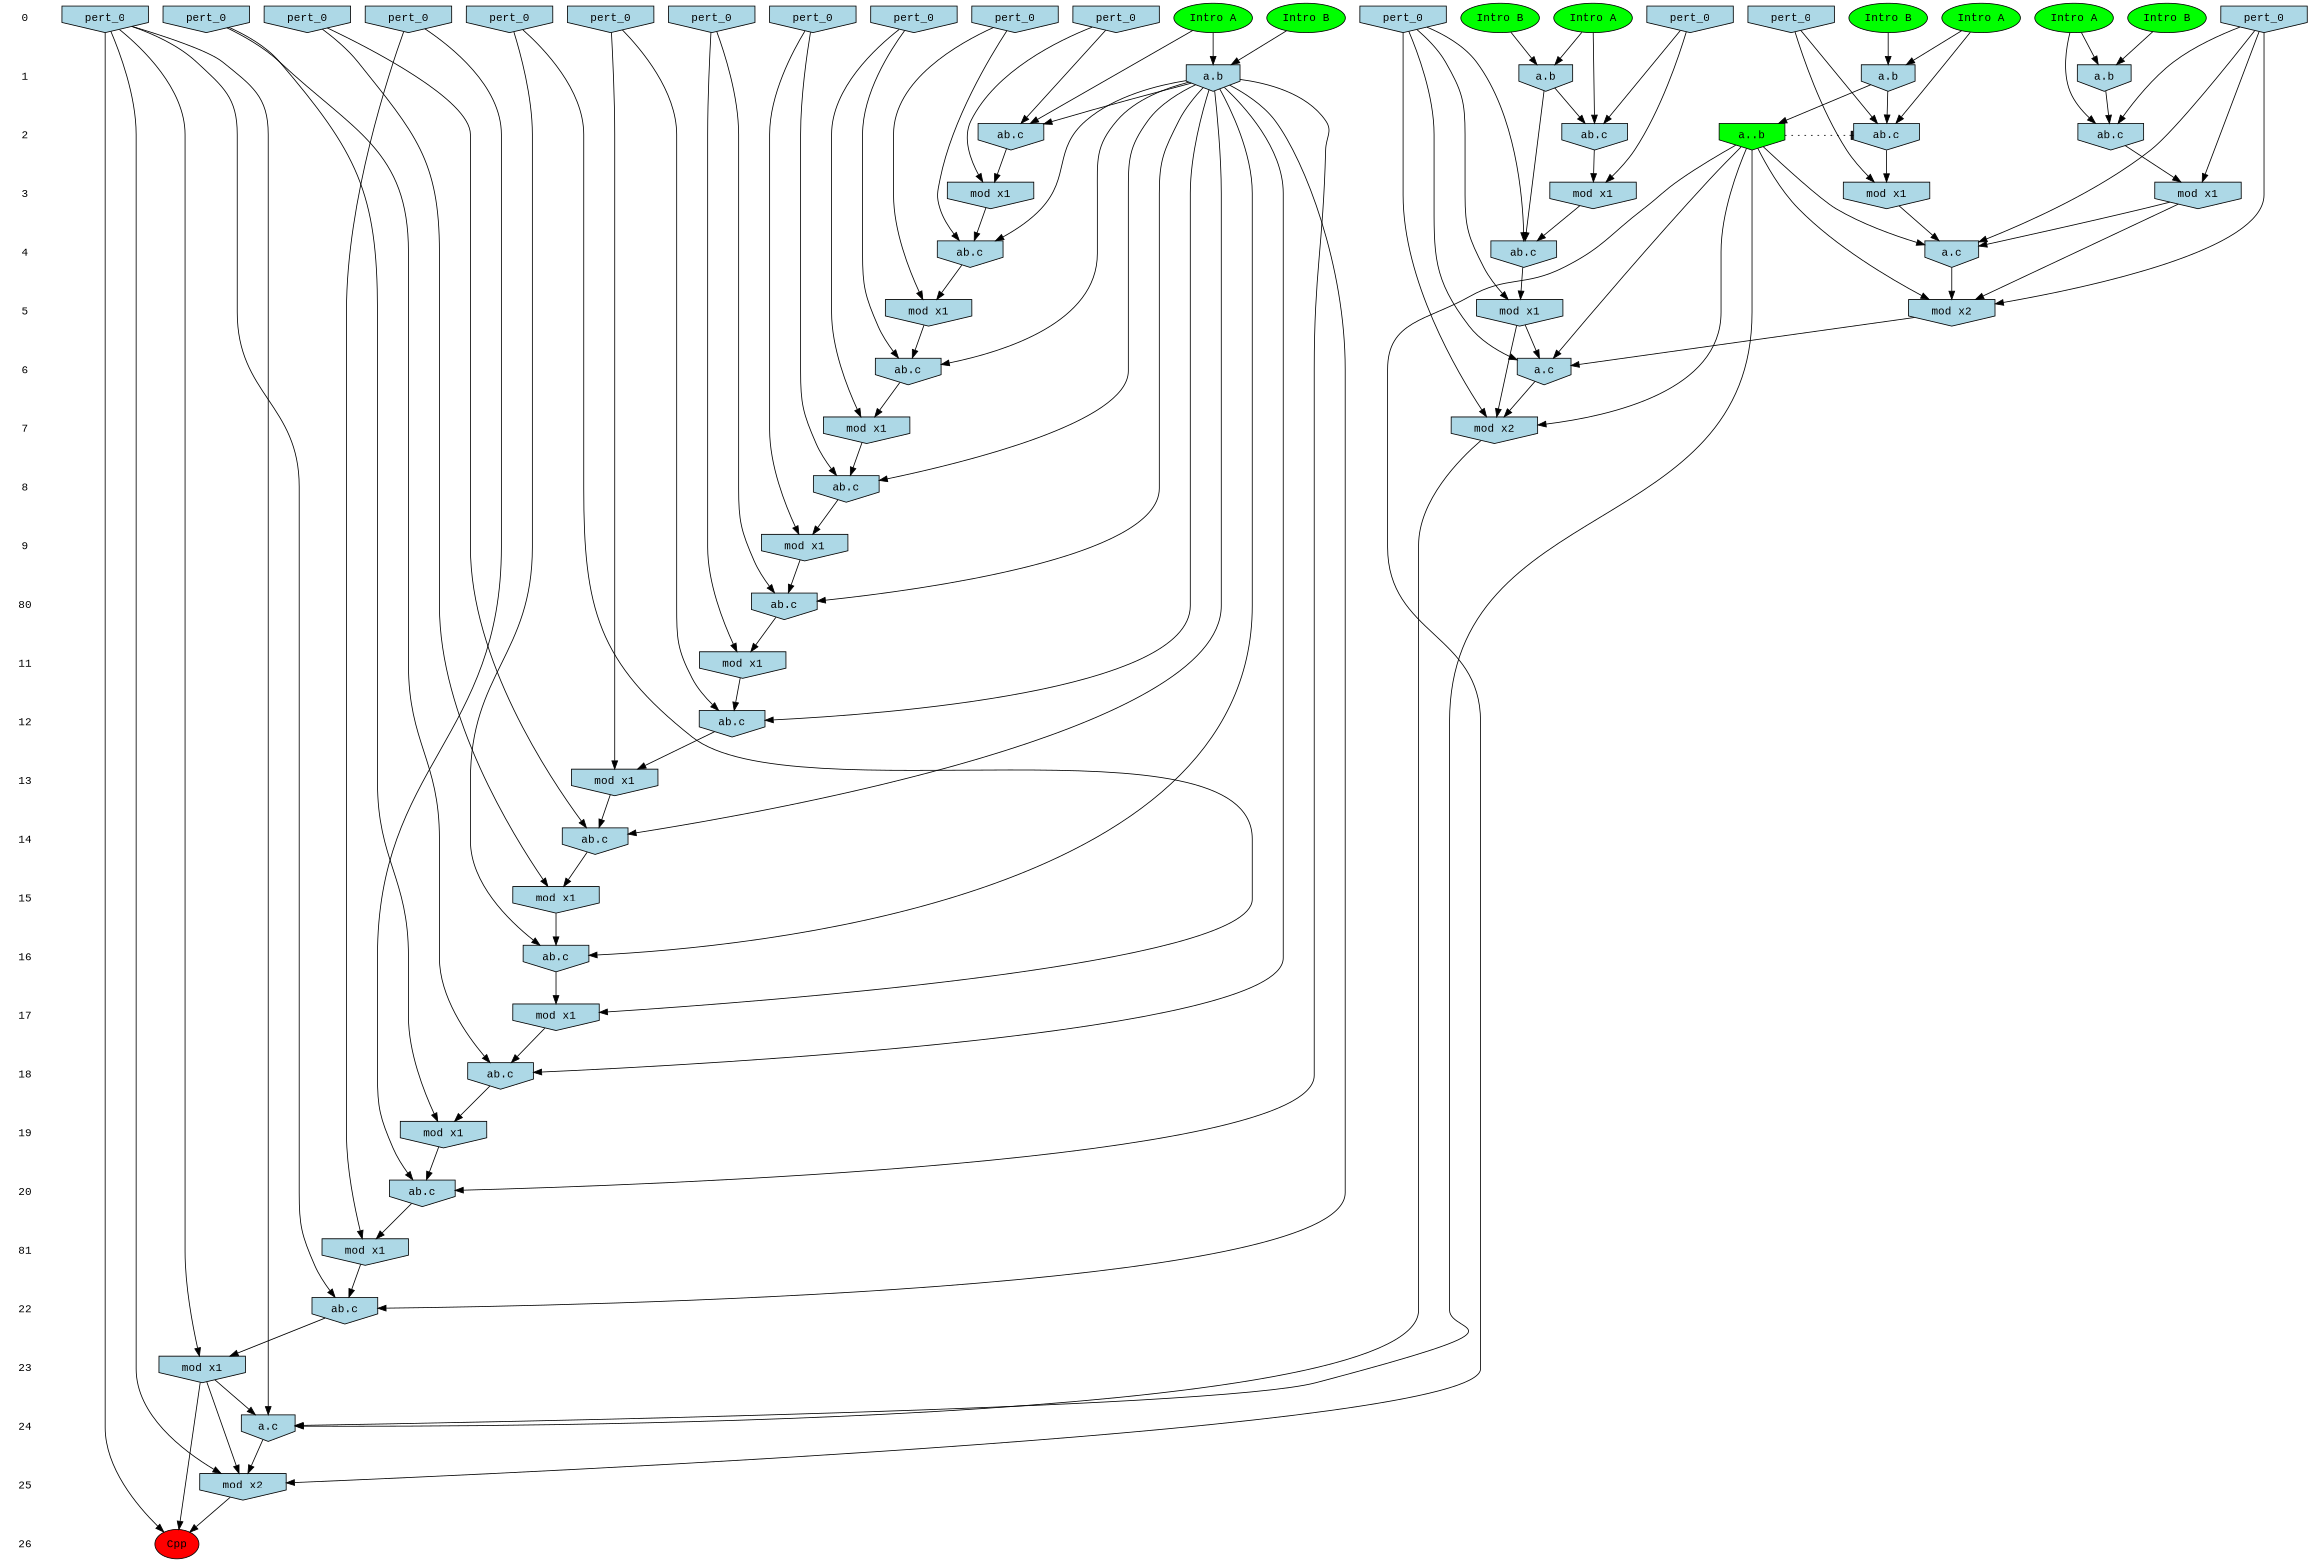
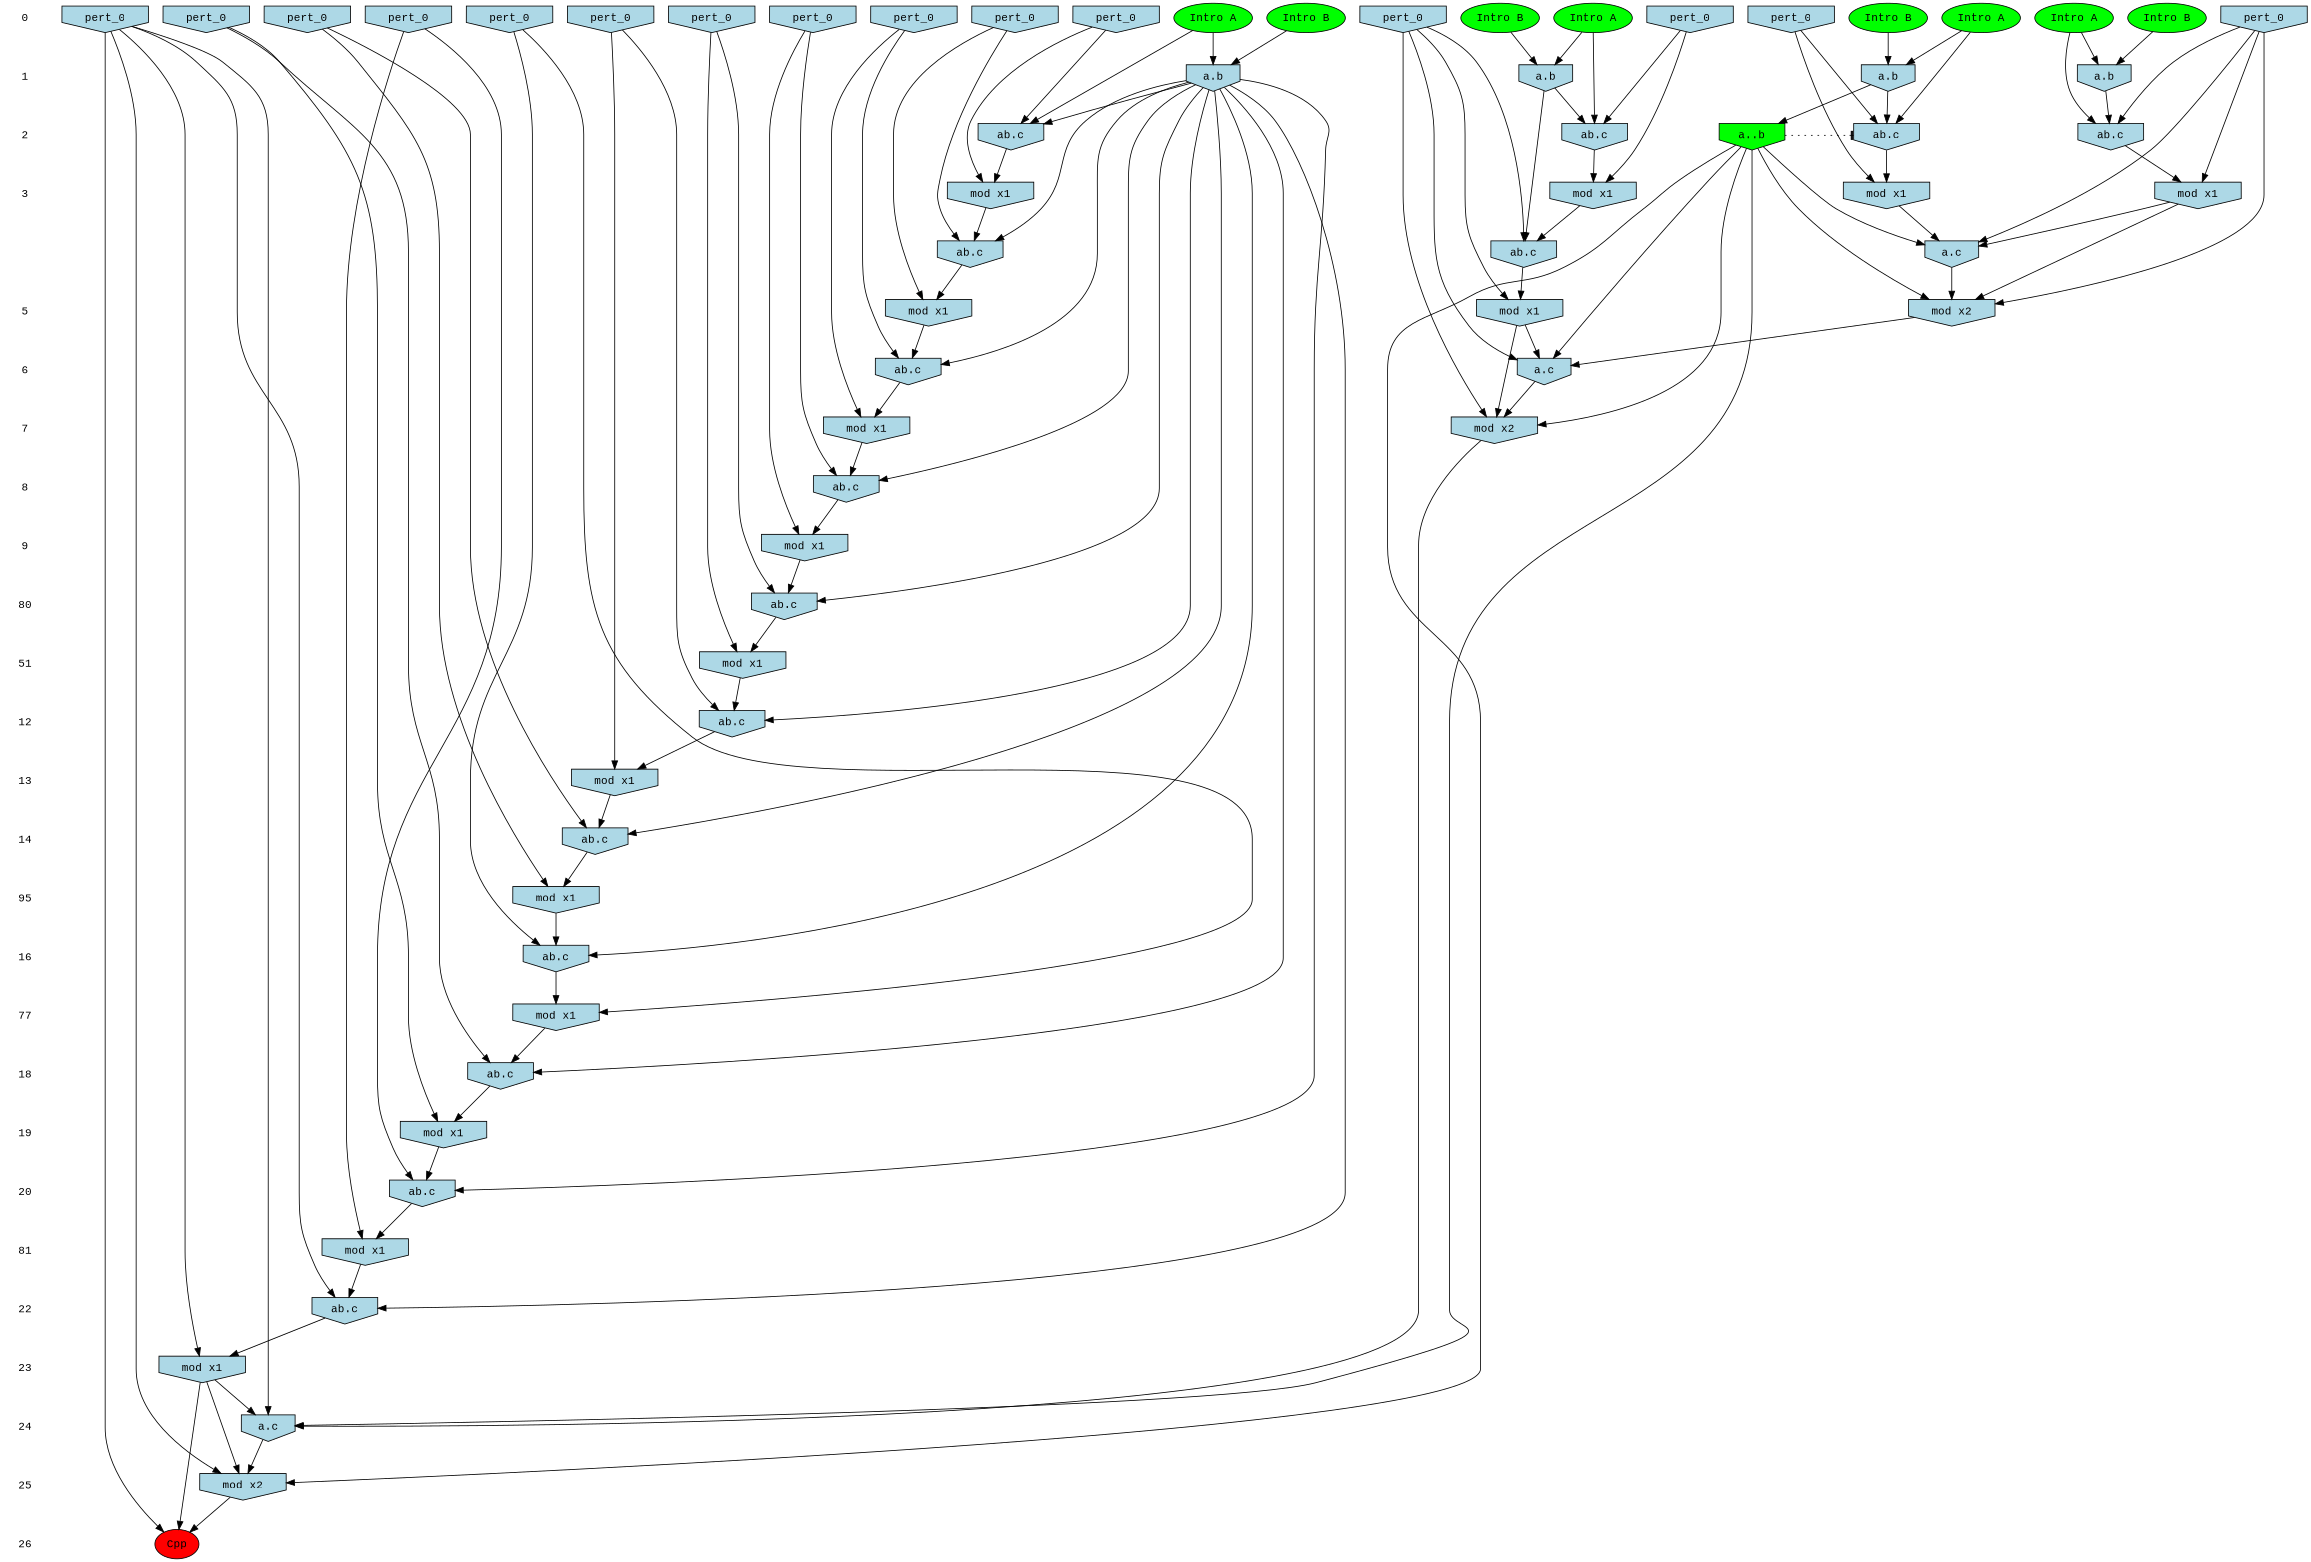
(25, 253) -> none
(25, 664) -> (25, 664)
(25, 898) -> (25, 898)
(25, 1016) -> (25, 1016)
